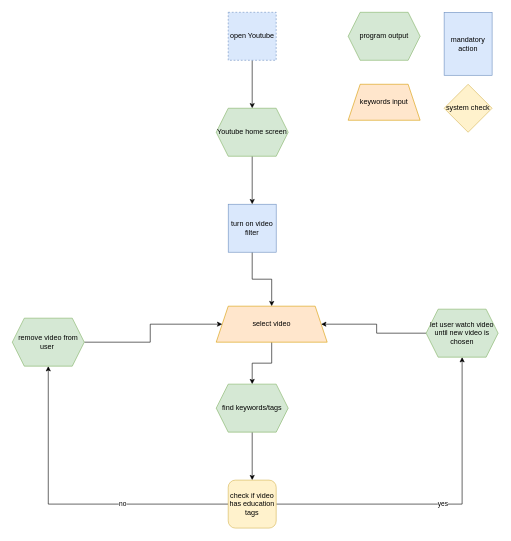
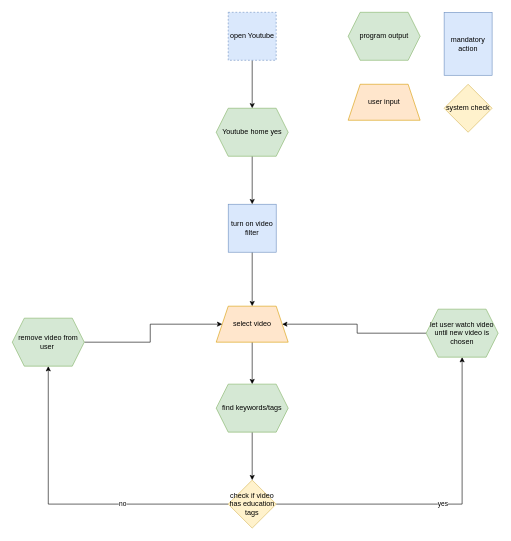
(384, 102) -> (384, 102)
(252, 132) -> (252, 132)
(272, 324) -> (252, 324)
(252, 504) -> (252, 504)
